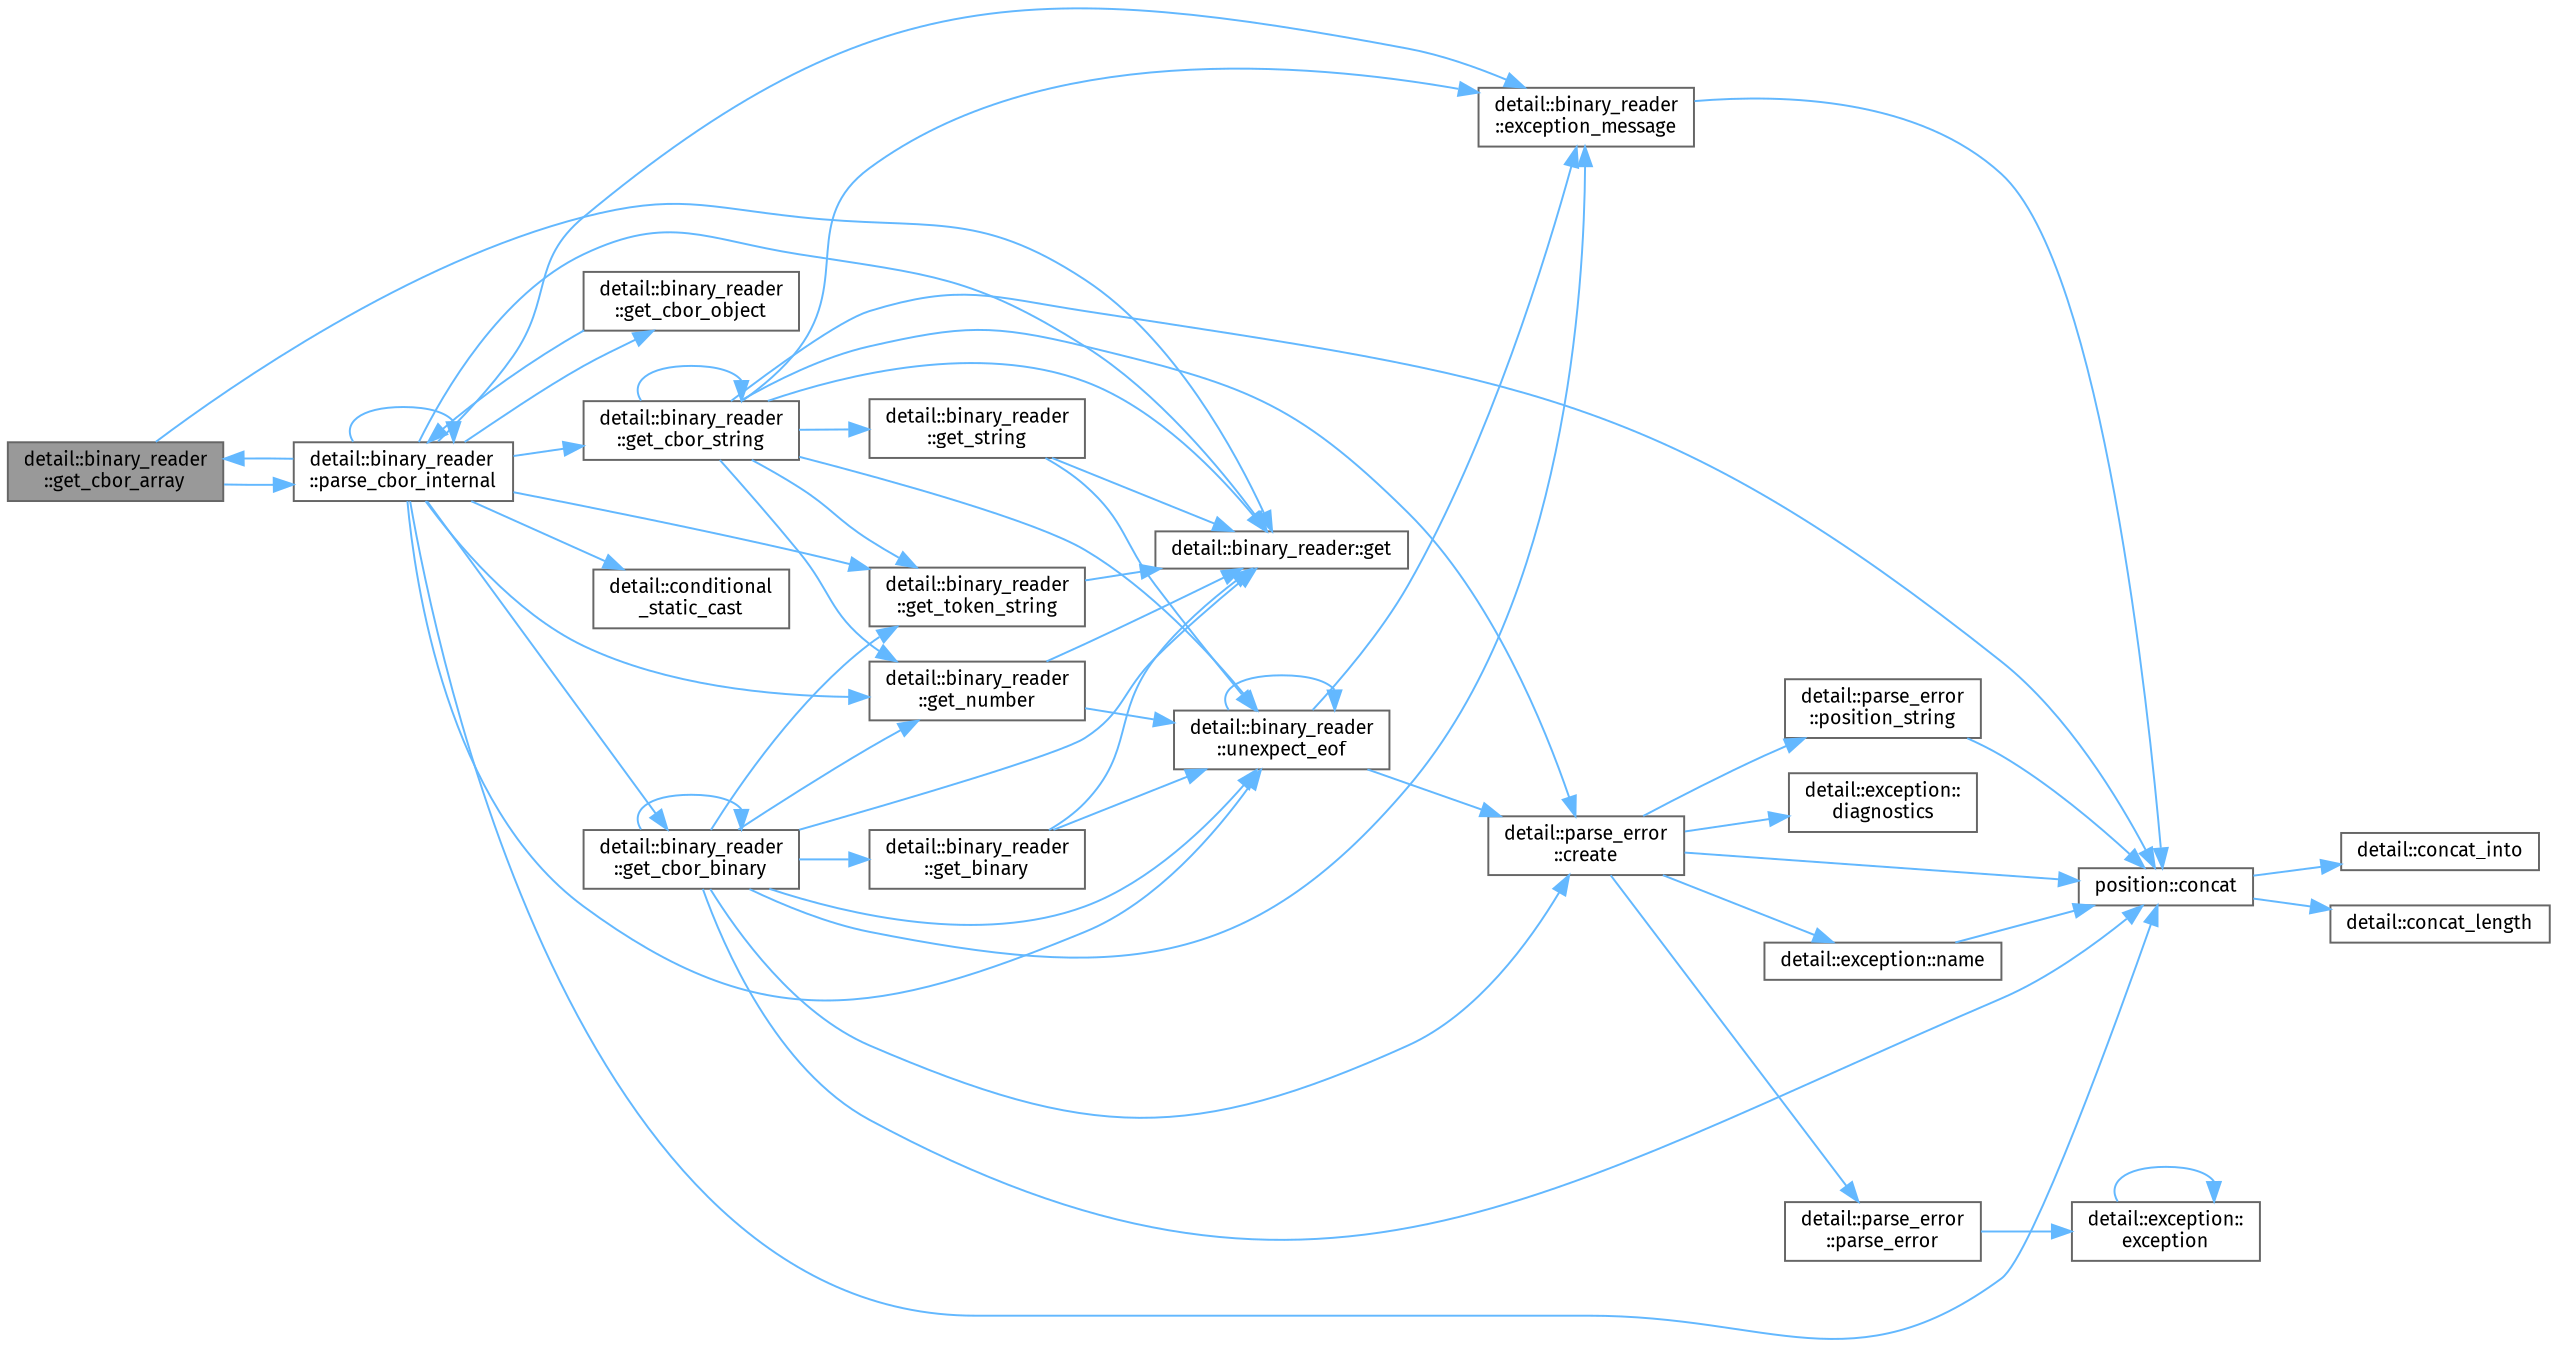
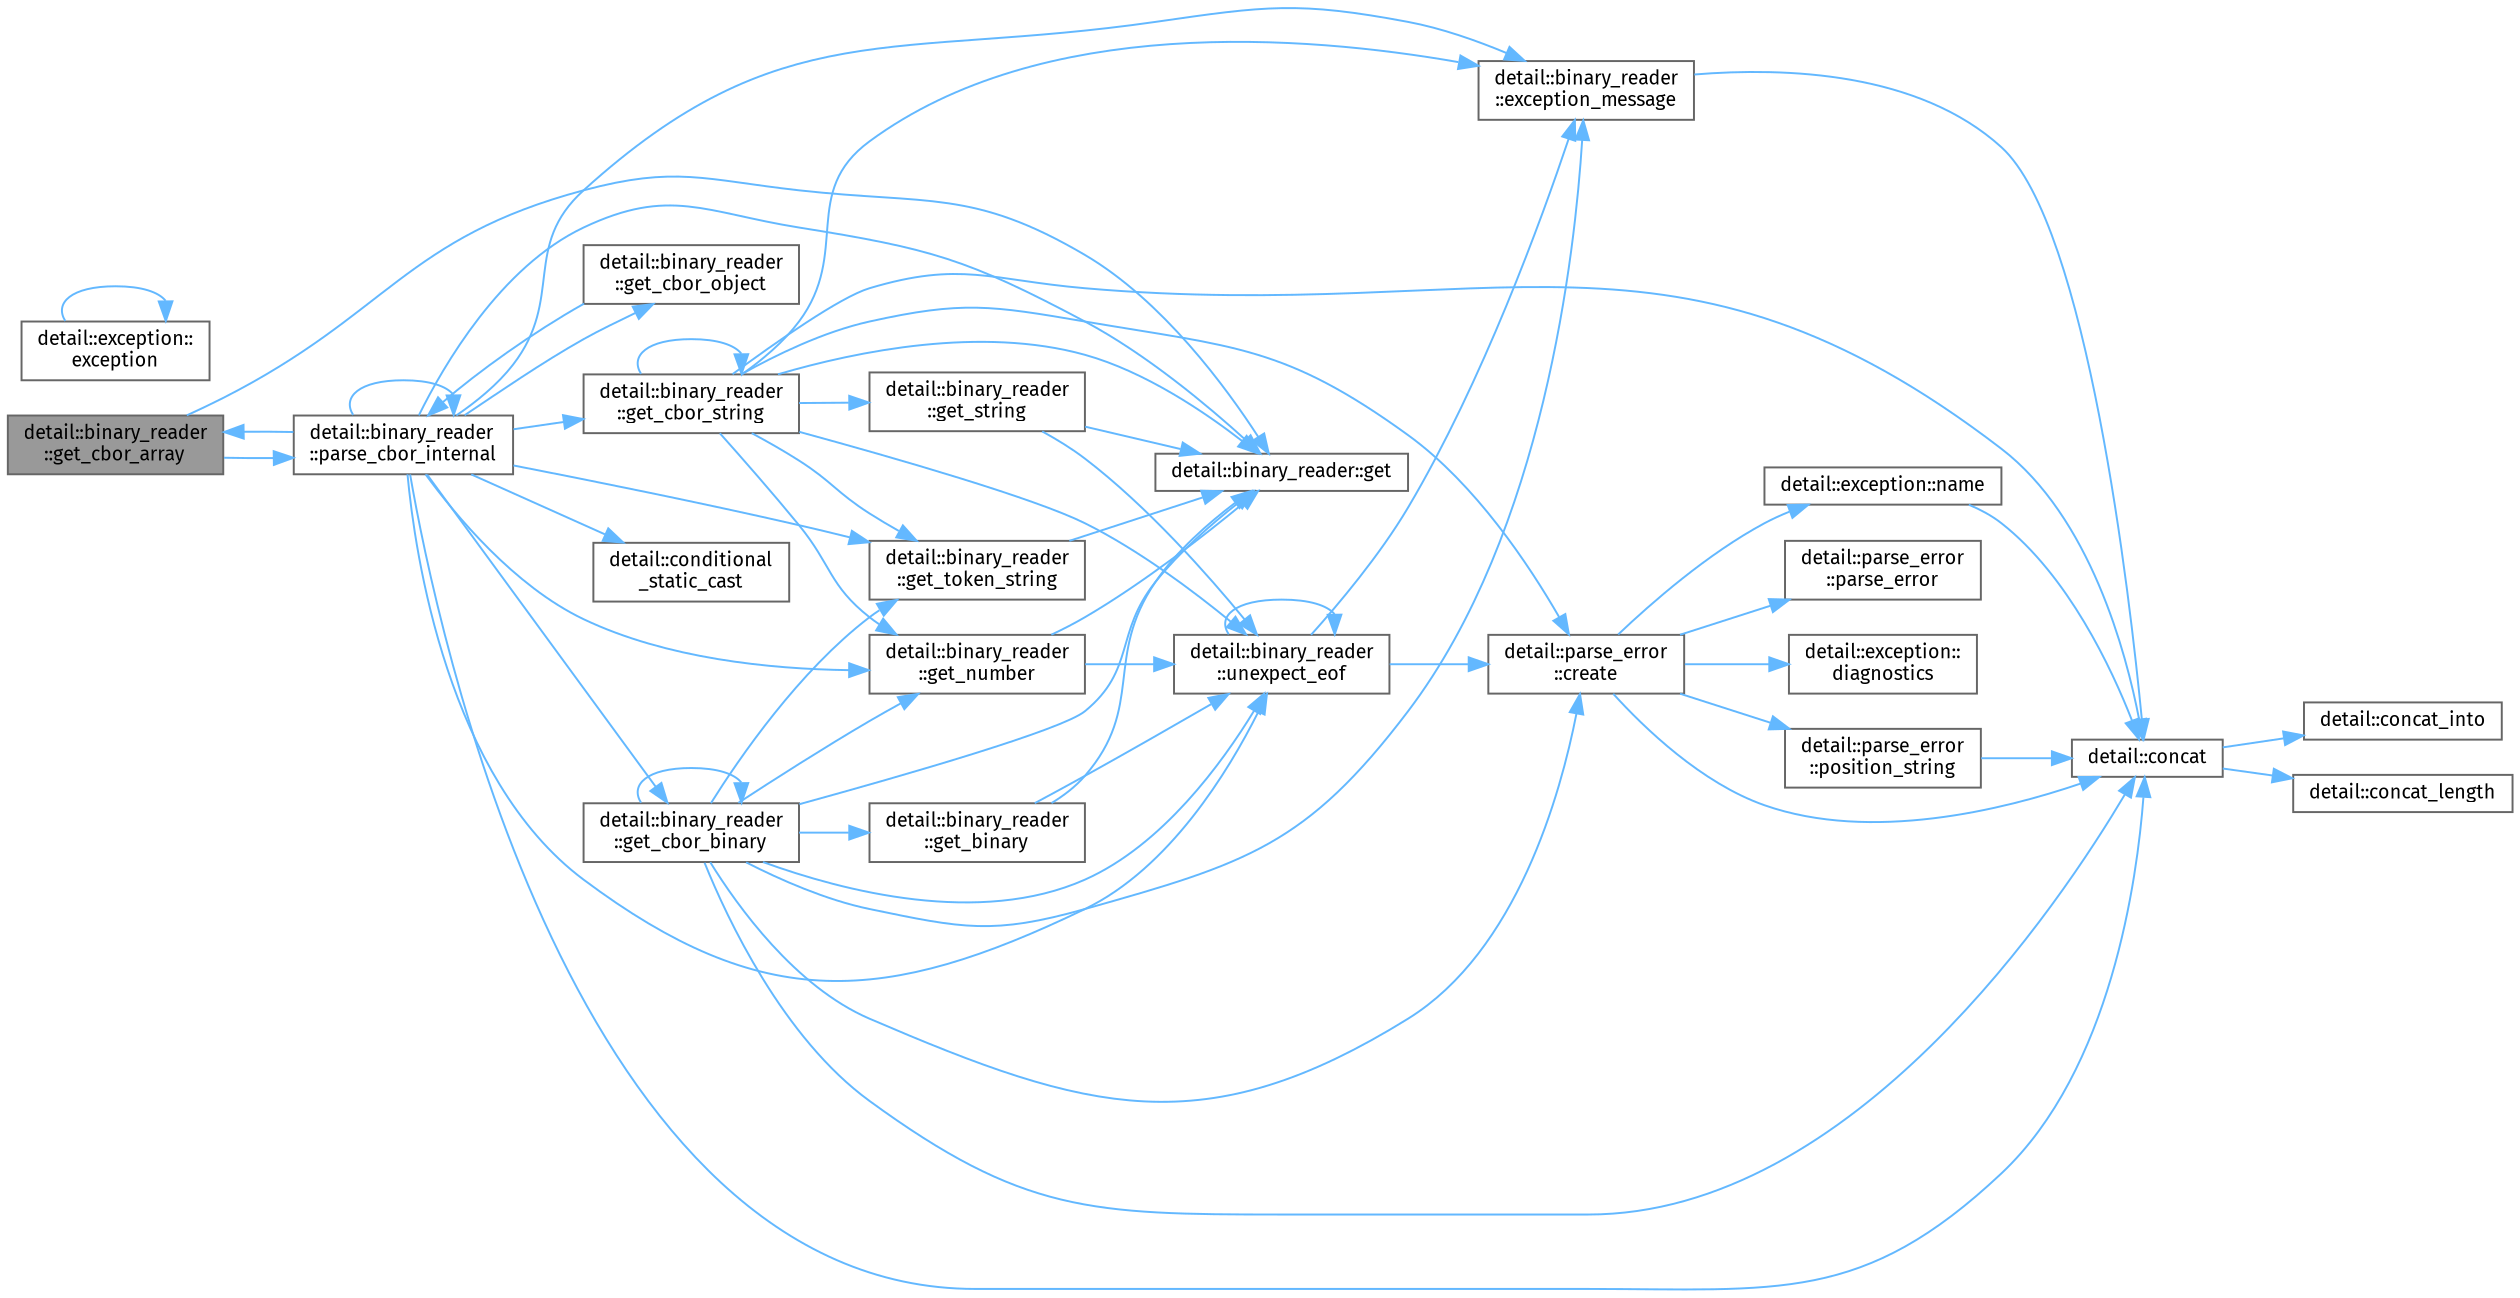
(2166, 887) -> (2147, 758)
(2016, 1231) -> none
